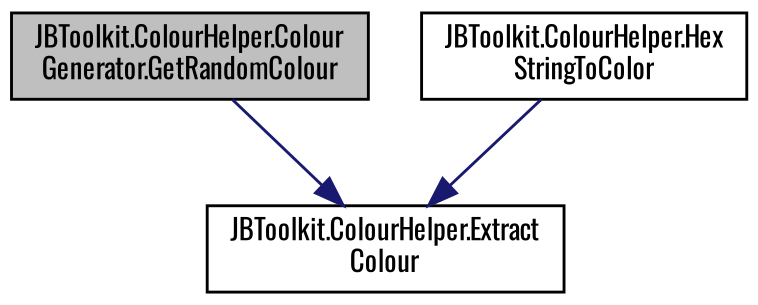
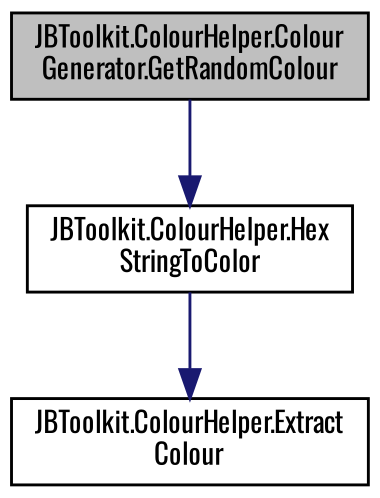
(277, 142) -> (190, 138)
